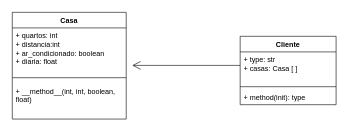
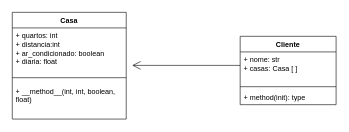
(273, 65) -> (273, 65)
